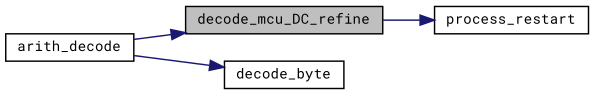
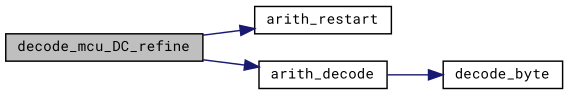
(512, 20) -> (323, 20)
(153, 37) -> (224, 62)
